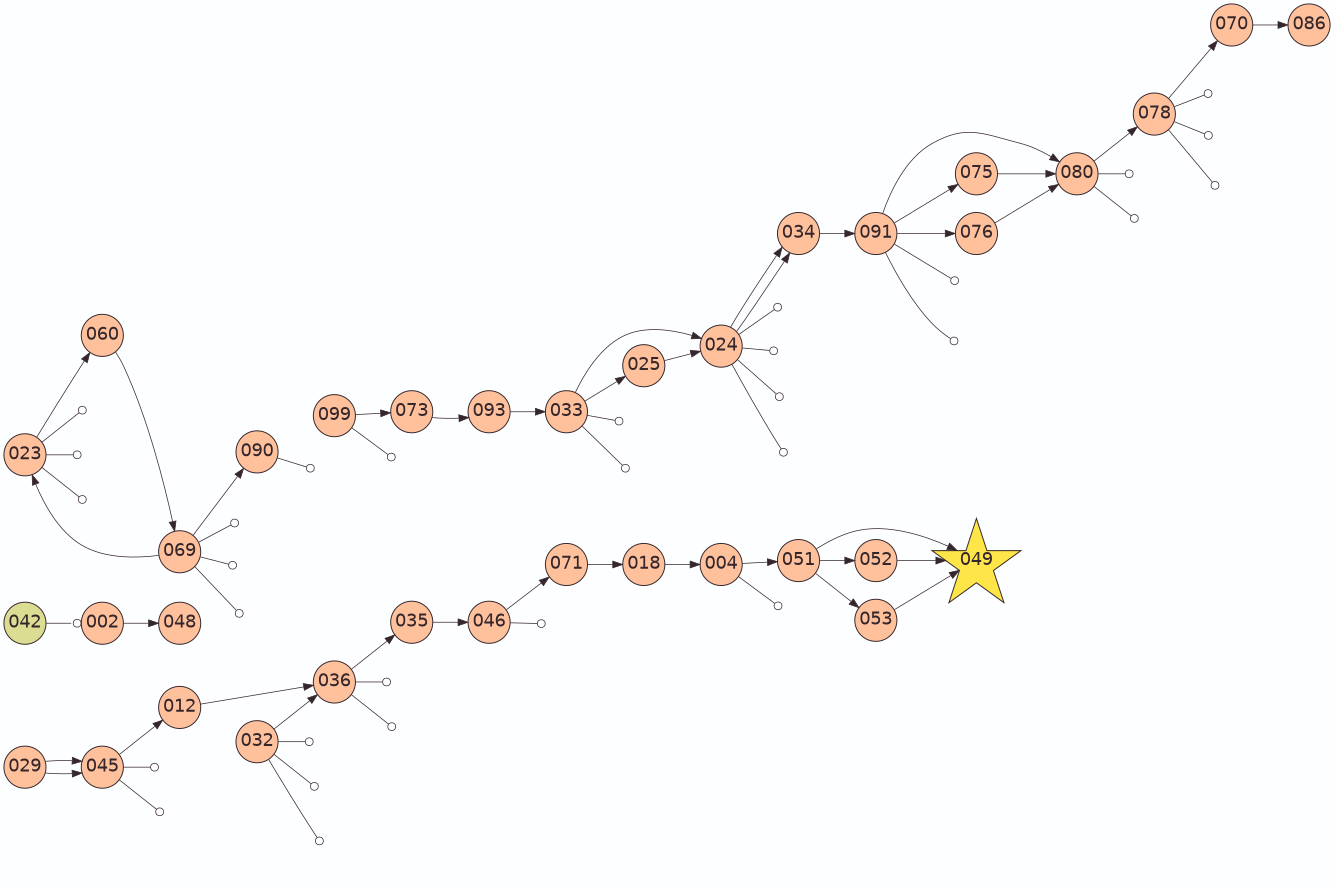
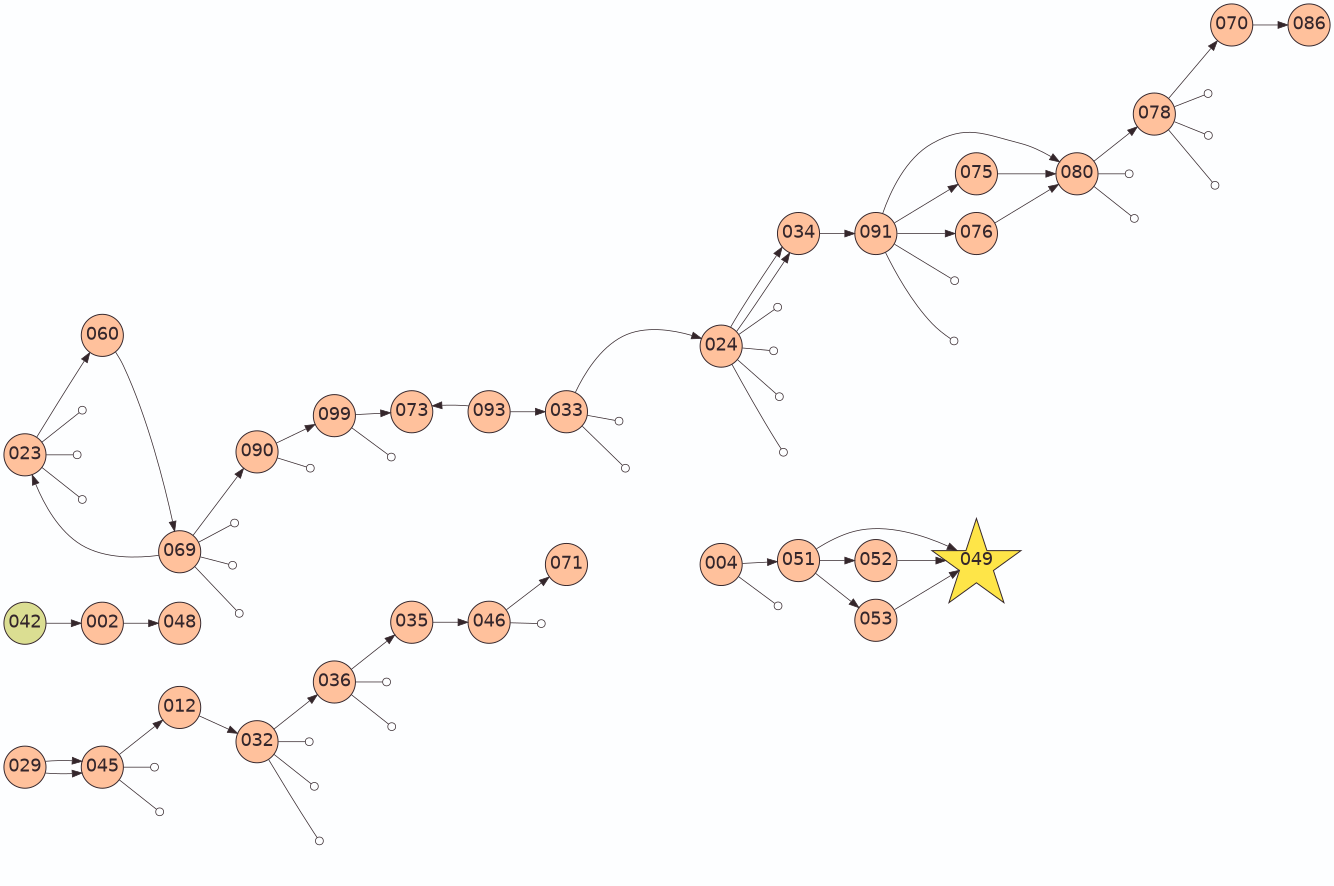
(644, 366) -> none
(445, 418) -> (455, 405)
none -> (291, 436)
(644, 564) -> none
(59, 623) -> (59, 623)
(252, 696) -> (214, 723)
